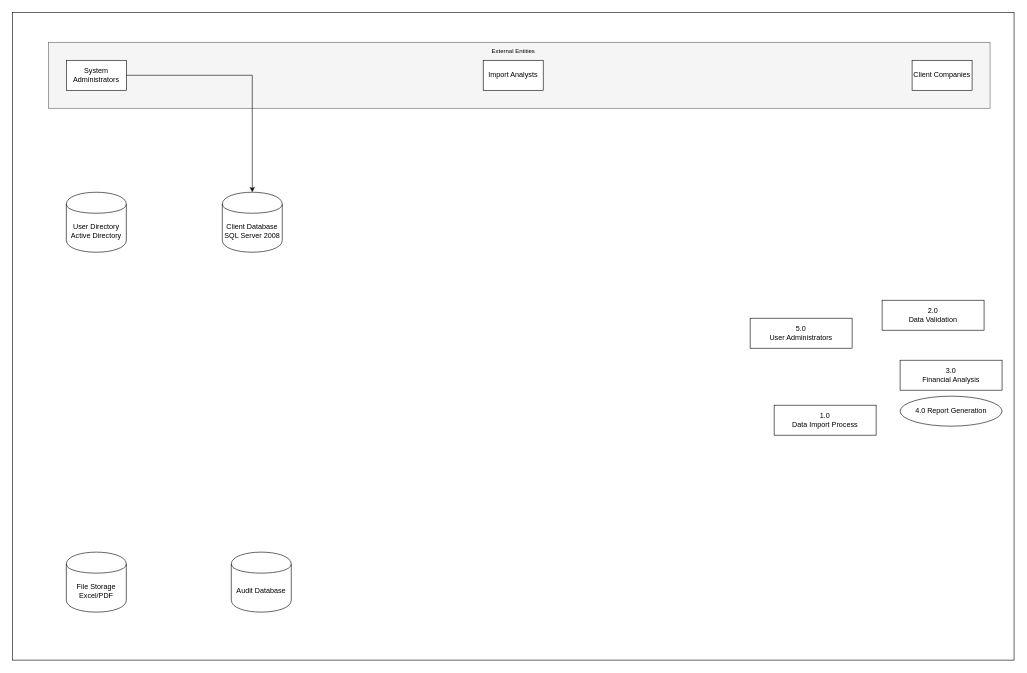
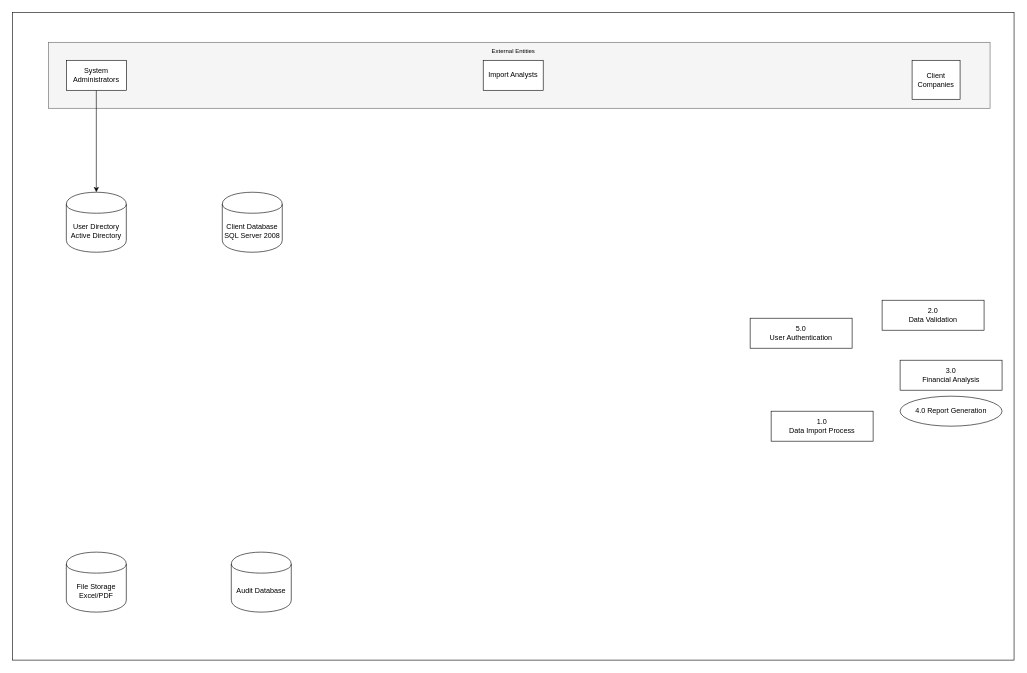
(942, 75) -> (936, 80)
(252, 186) -> (96, 186)
(801, 333) -> (801, 333)
(825, 420) -> (822, 426)
